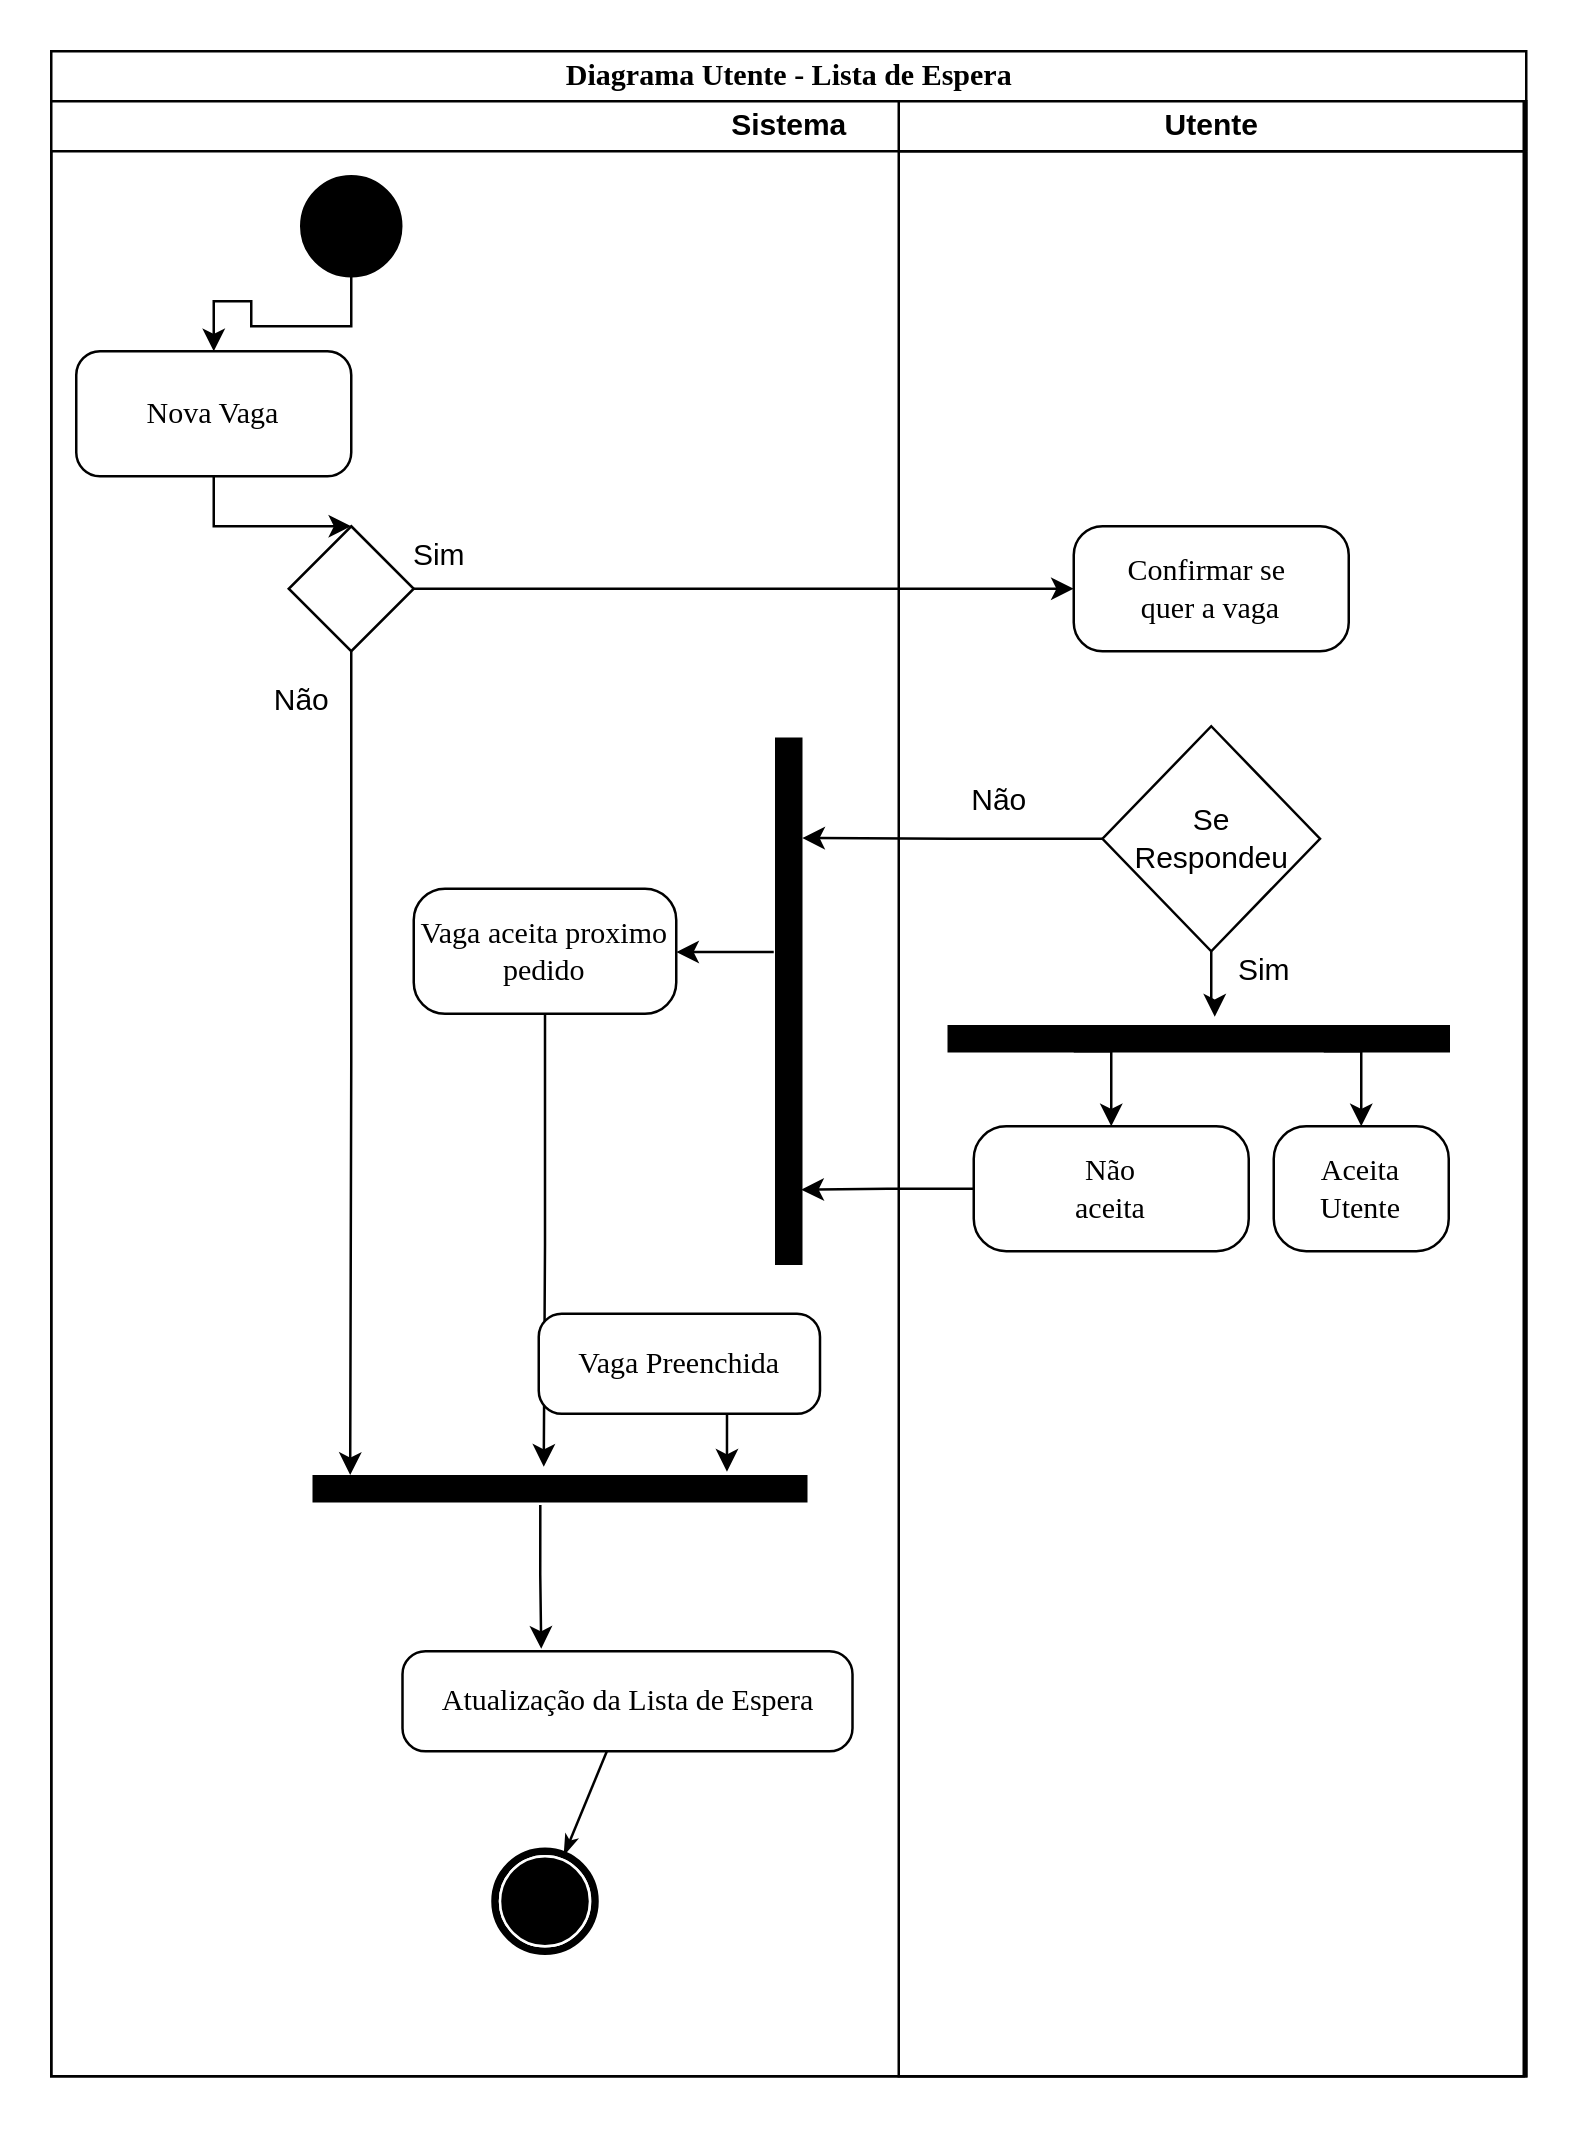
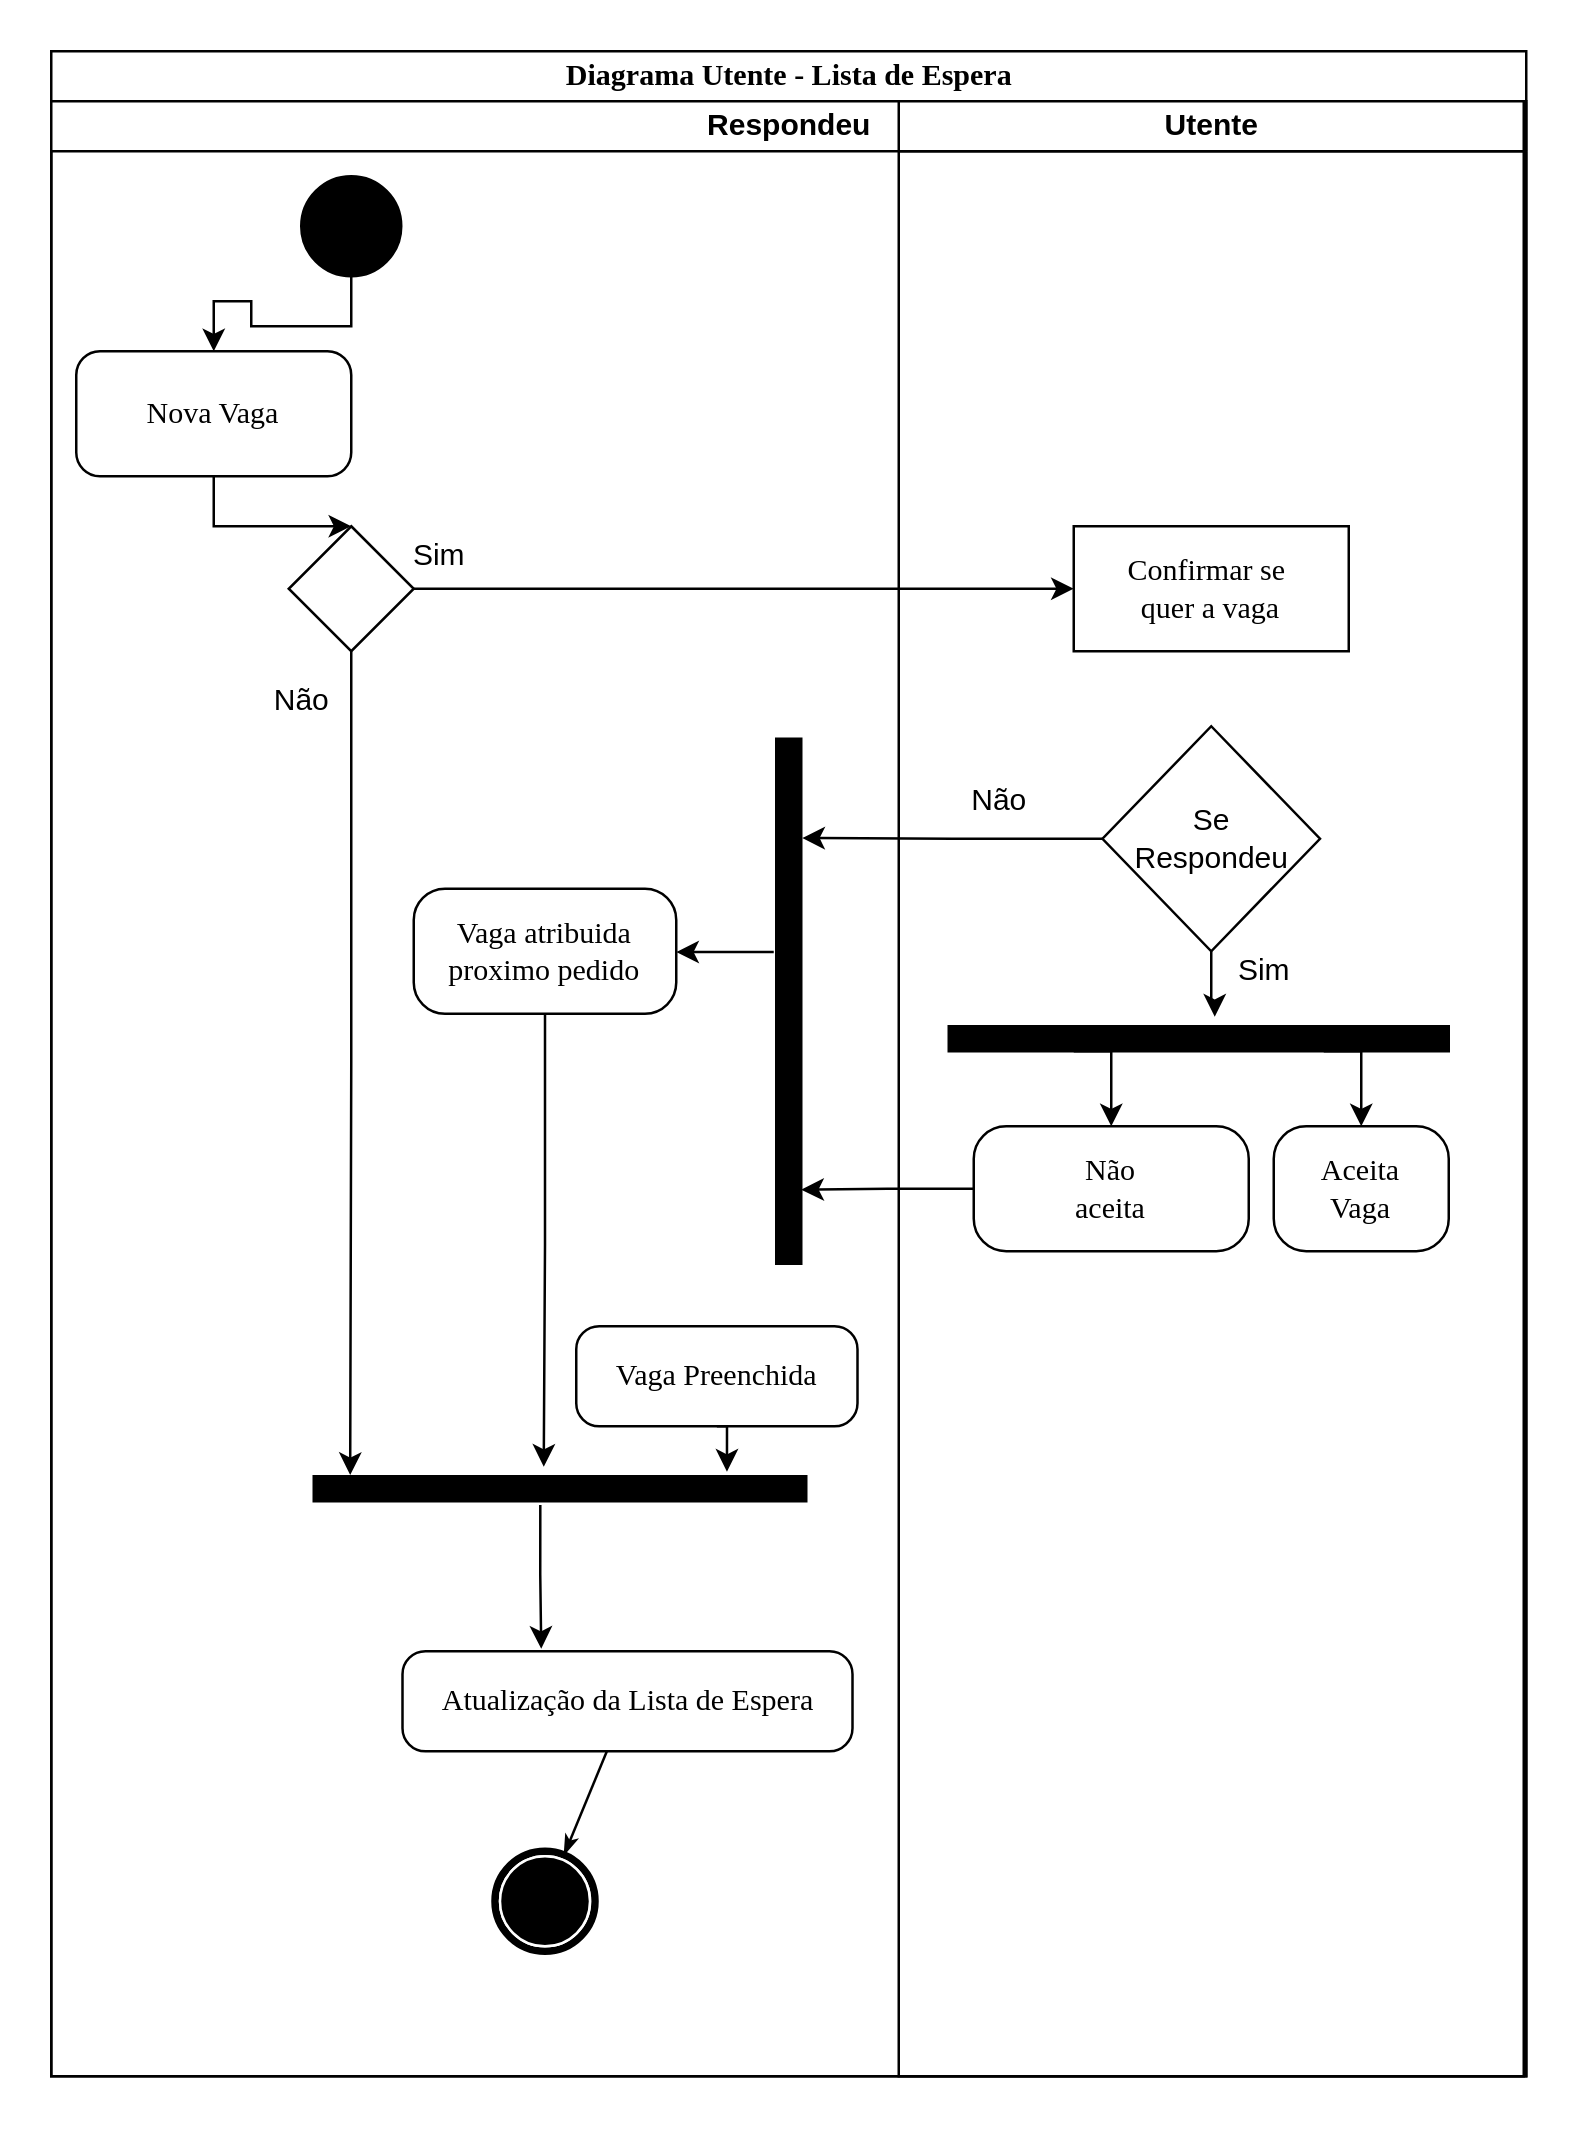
(790, 126) -> (790, 126)
(1211, 589) -> (1211, 589)
(545, 951) -> (545, 951)
(1361, 1189) -> (1361, 1189)
(679, 1364) -> (717, 1376)
